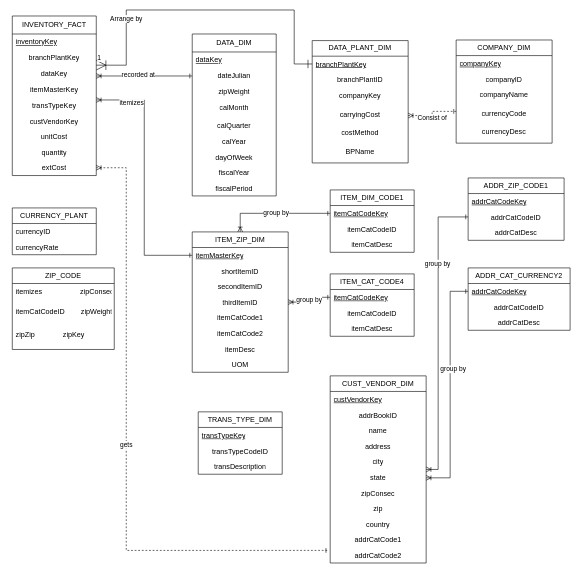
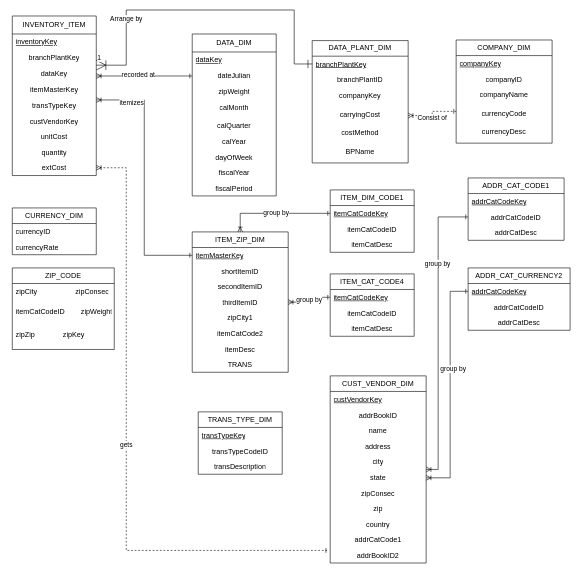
(54, 25) -> (54, 25)
(516, 186) -> (516, 186)
(54, 216) -> (54, 216)
(64, 296) -> (64, 296)
(240, 318) -> (240, 318)
(240, 365) -> (240, 365)
(378, 556) -> (378, 556)
